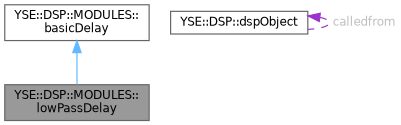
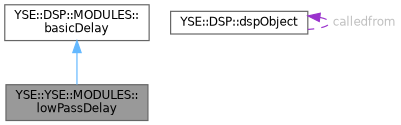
(77, 103) -> (77, 103)
